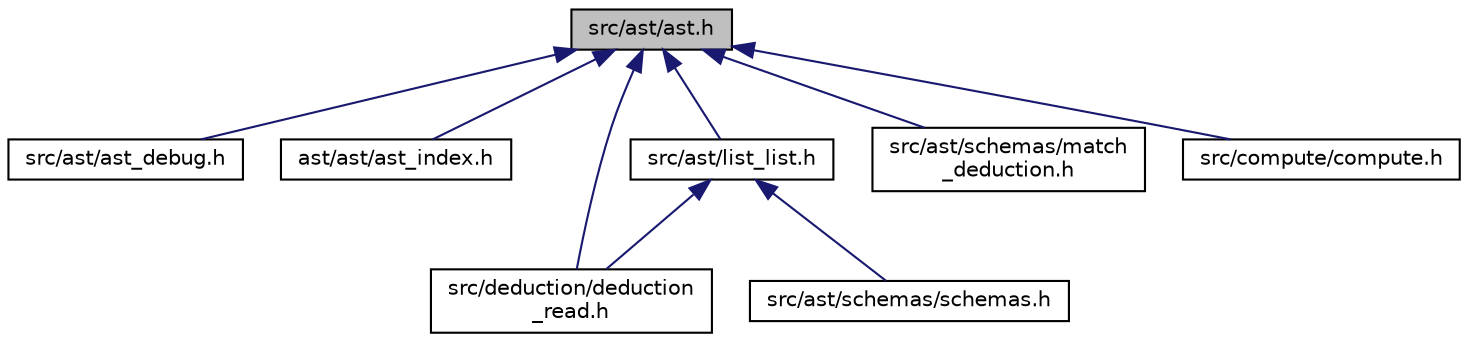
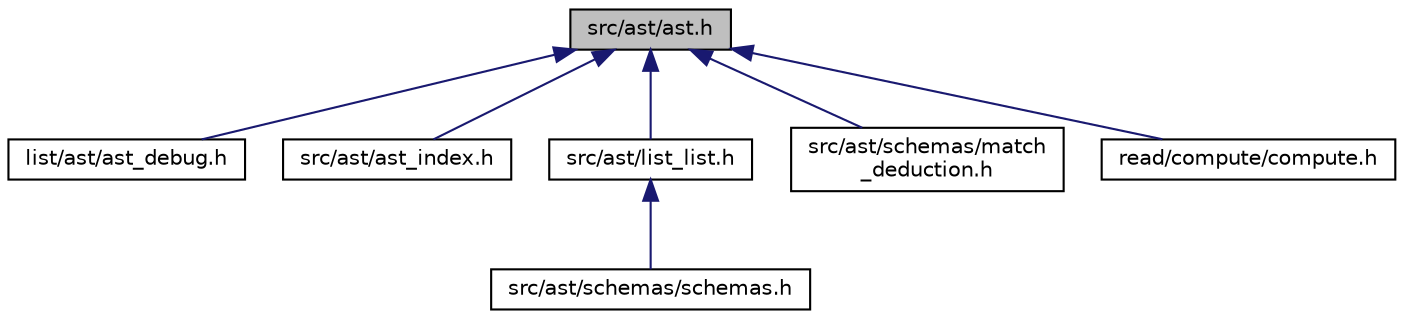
(126, 159) -> (127, 159)
(396, 159) -> (397, 159)
(1321, 159) -> (1248, 159)
(571, 301) -> none
